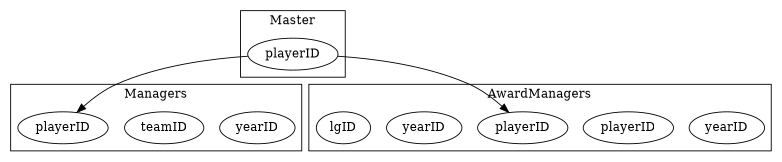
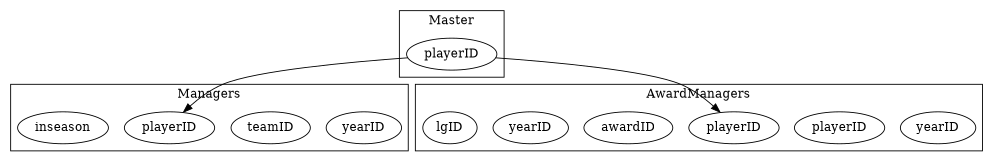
none -> (63, 128)
none -> (628, 128)
